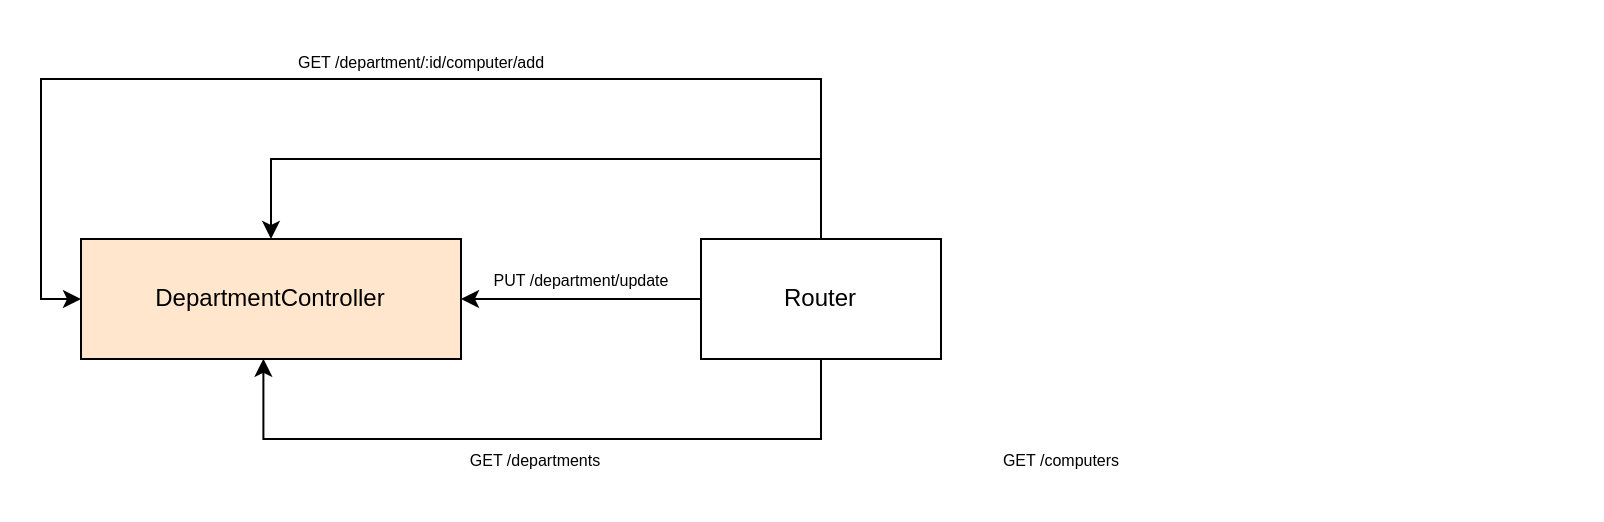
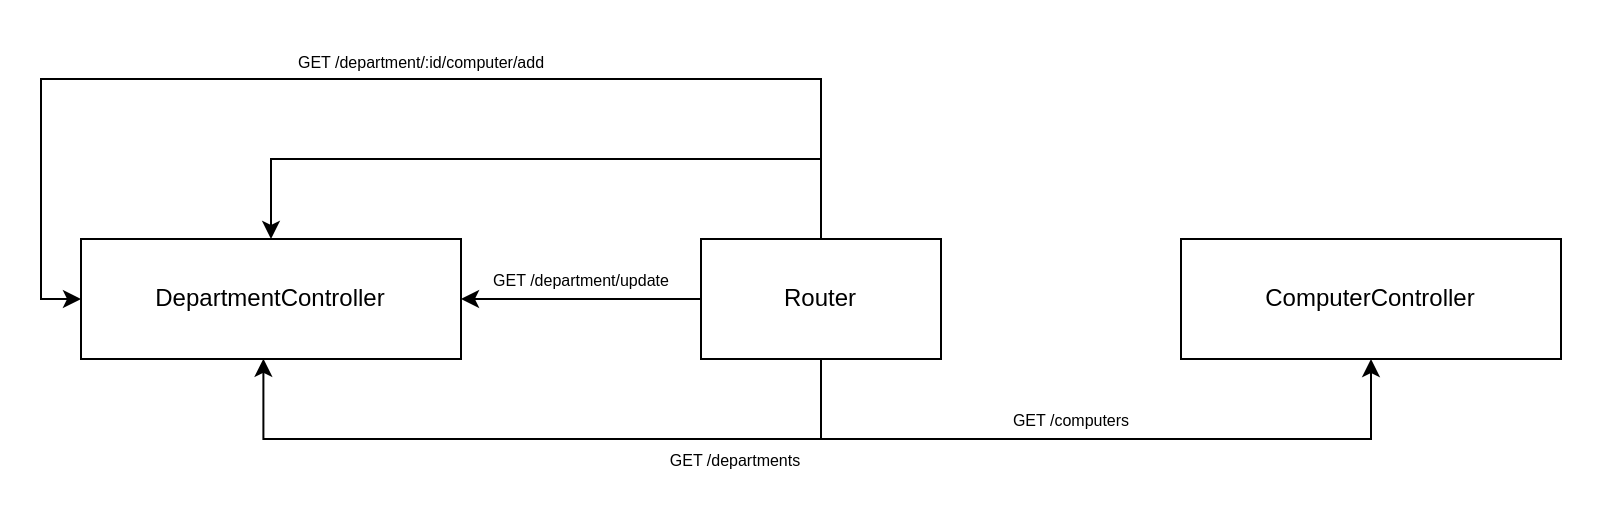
(582, 279) -> (582, 279)
(271, 299) -> (271, 299)
none -> (1371, 299)
none -> (1131, 439)
(535, 459) -> (735, 459)
(1061, 459) -> (1071, 419)
